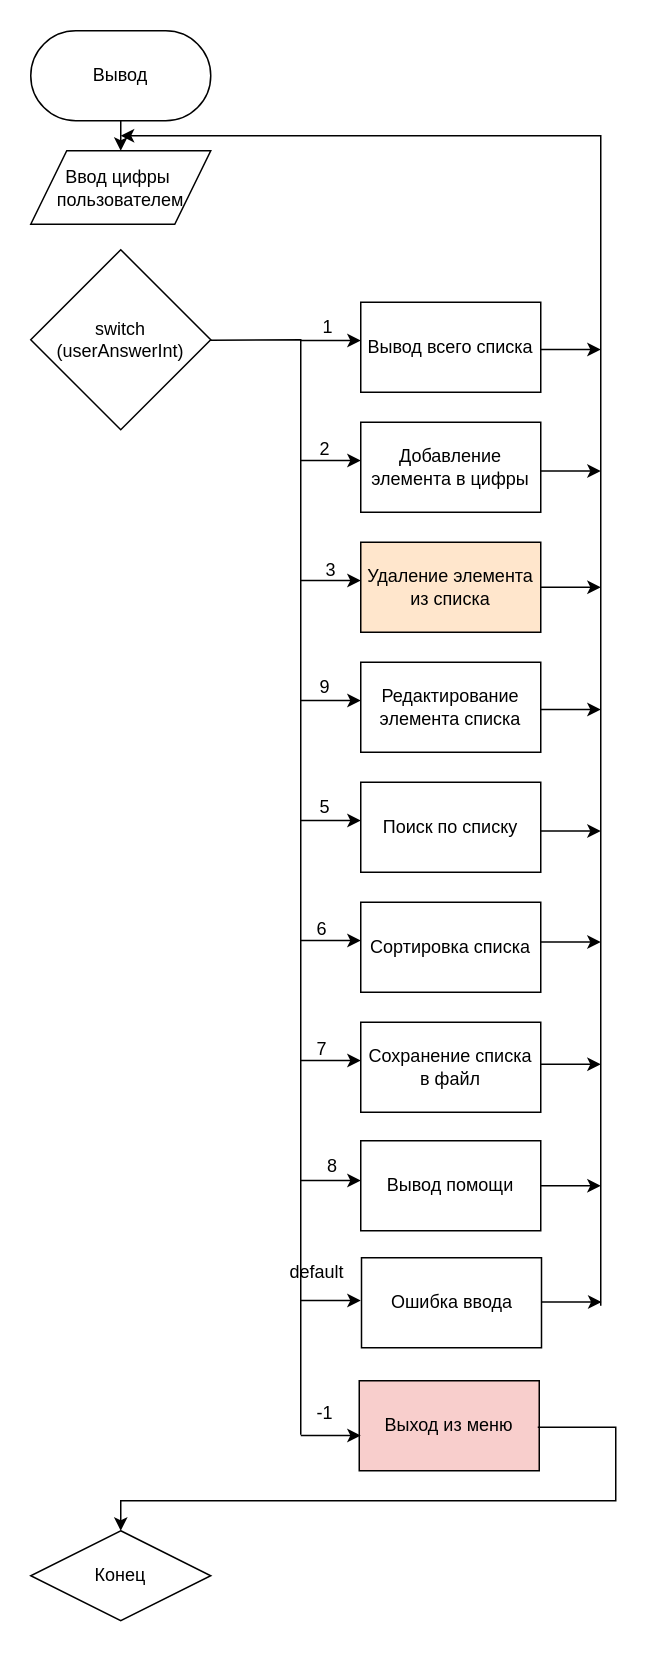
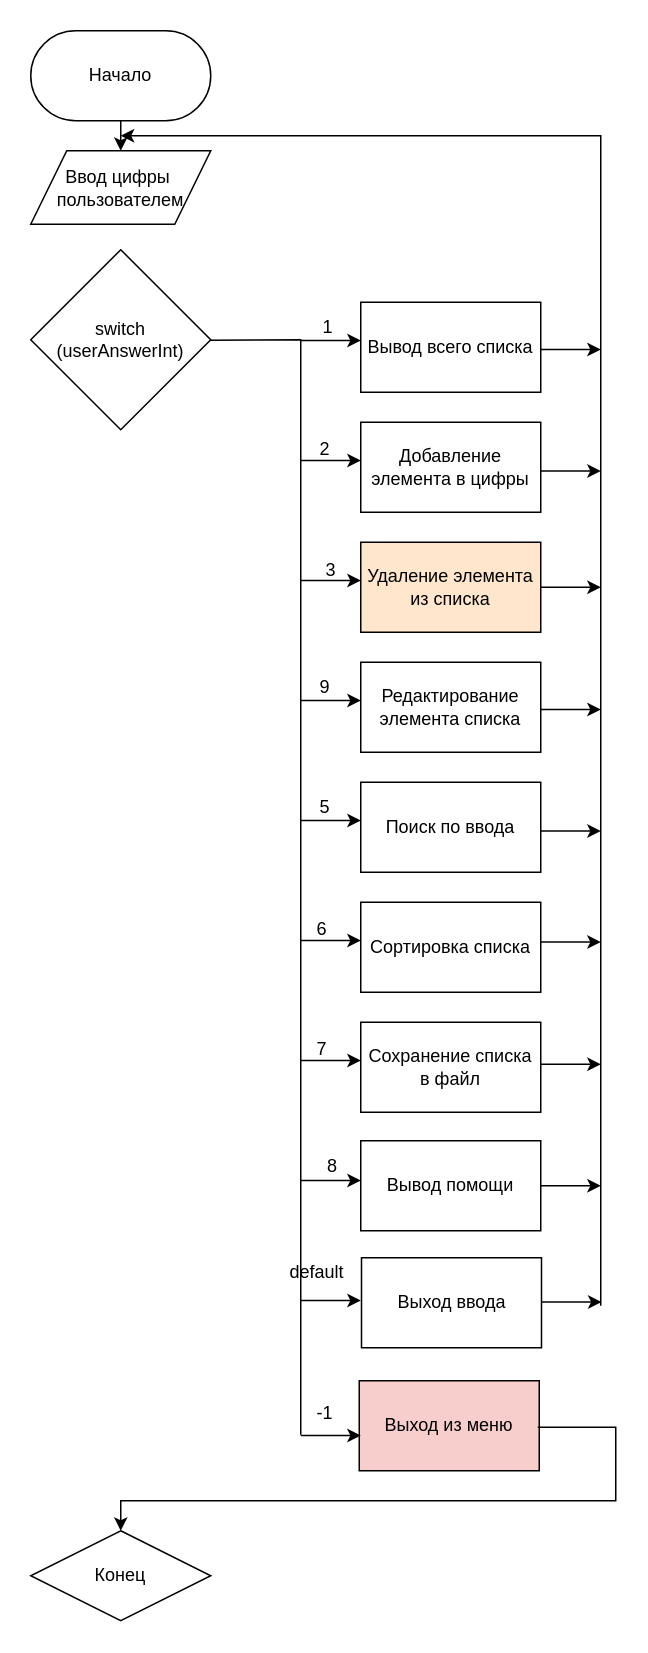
(121, 76) -> (121, 76)
(451, 827) -> (451, 827)
(452, 1303) -> (452, 1303)
